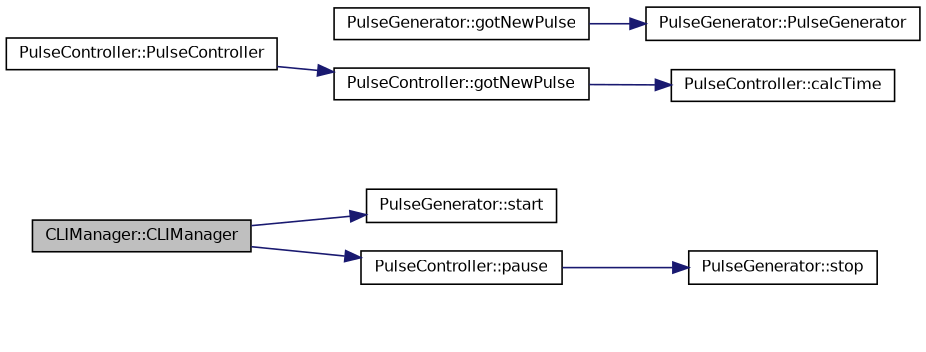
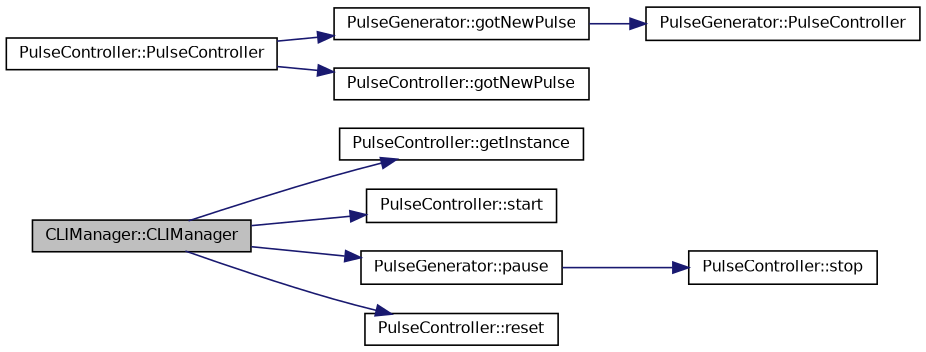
(783, 24) -> (783, 24)
none -> (297, 39)
(783, 86) -> none
none -> (462, 144)
(462, 206) -> (462, 206)
(462, 268) -> (462, 268)
(783, 268) -> (783, 268)
none -> (462, 329)
